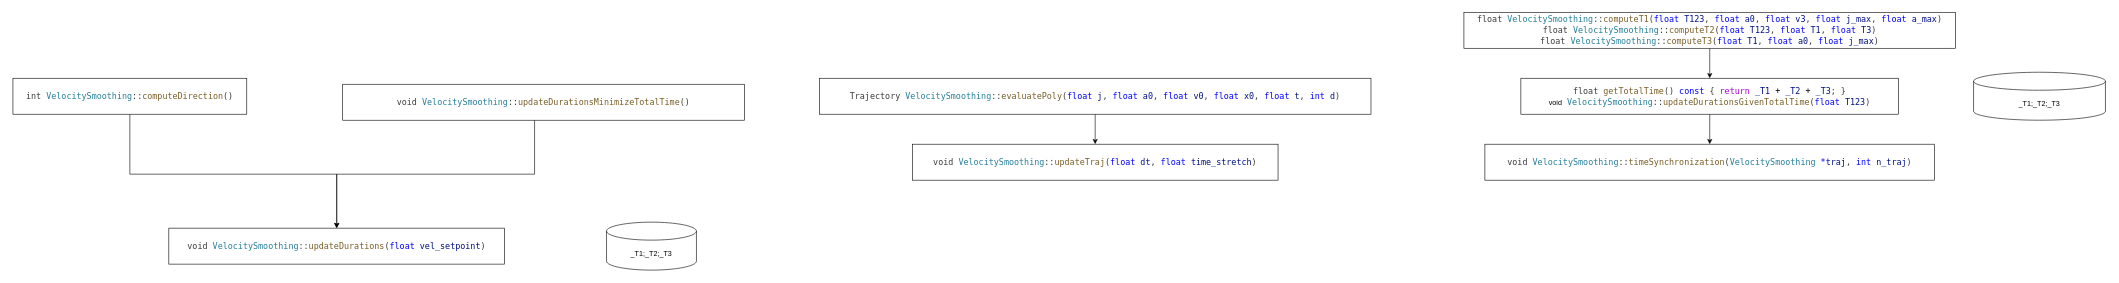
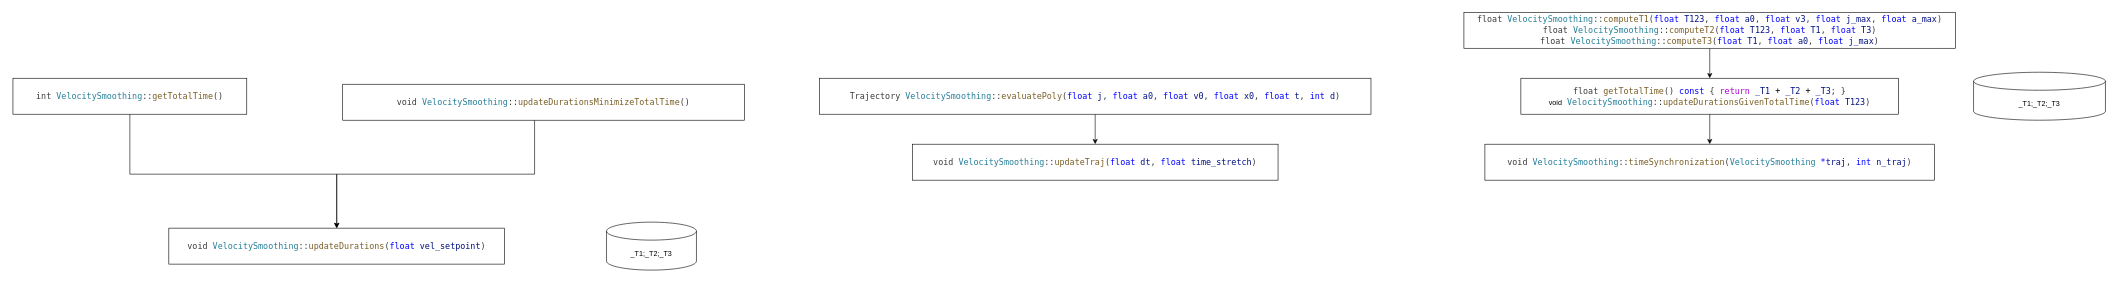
(129, 96) -> (129, 96)
